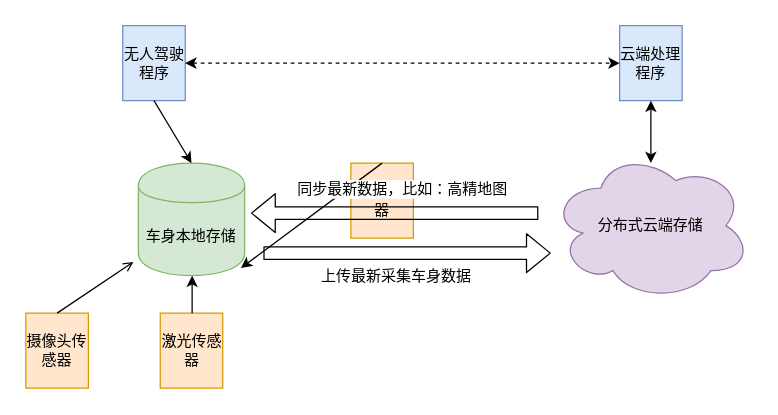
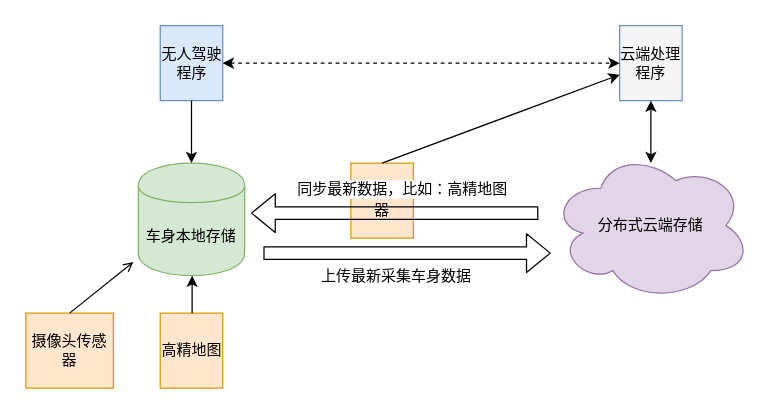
(154, 63) -> (191, 63)
(651, 63) -> (651, 63)
(289, 232) -> (496, 120)
(57, 351) -> (69, 351)
(192, 351) -> (192, 351)
